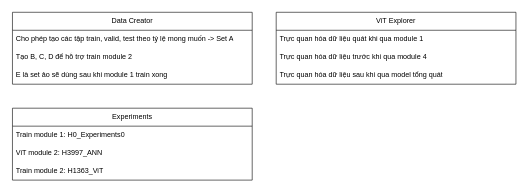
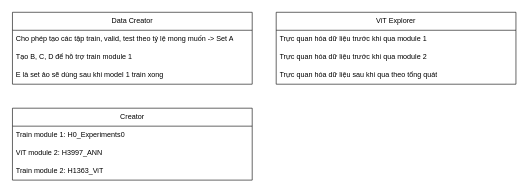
(354, 39) -> (356, 39)
(76, 57) -> (76, 57)
(356, 57) -> (356, 57)
(97, 75) -> (95, 75)
(366, 75) -> (365, 75)
(132, 117) -> (132, 117)
